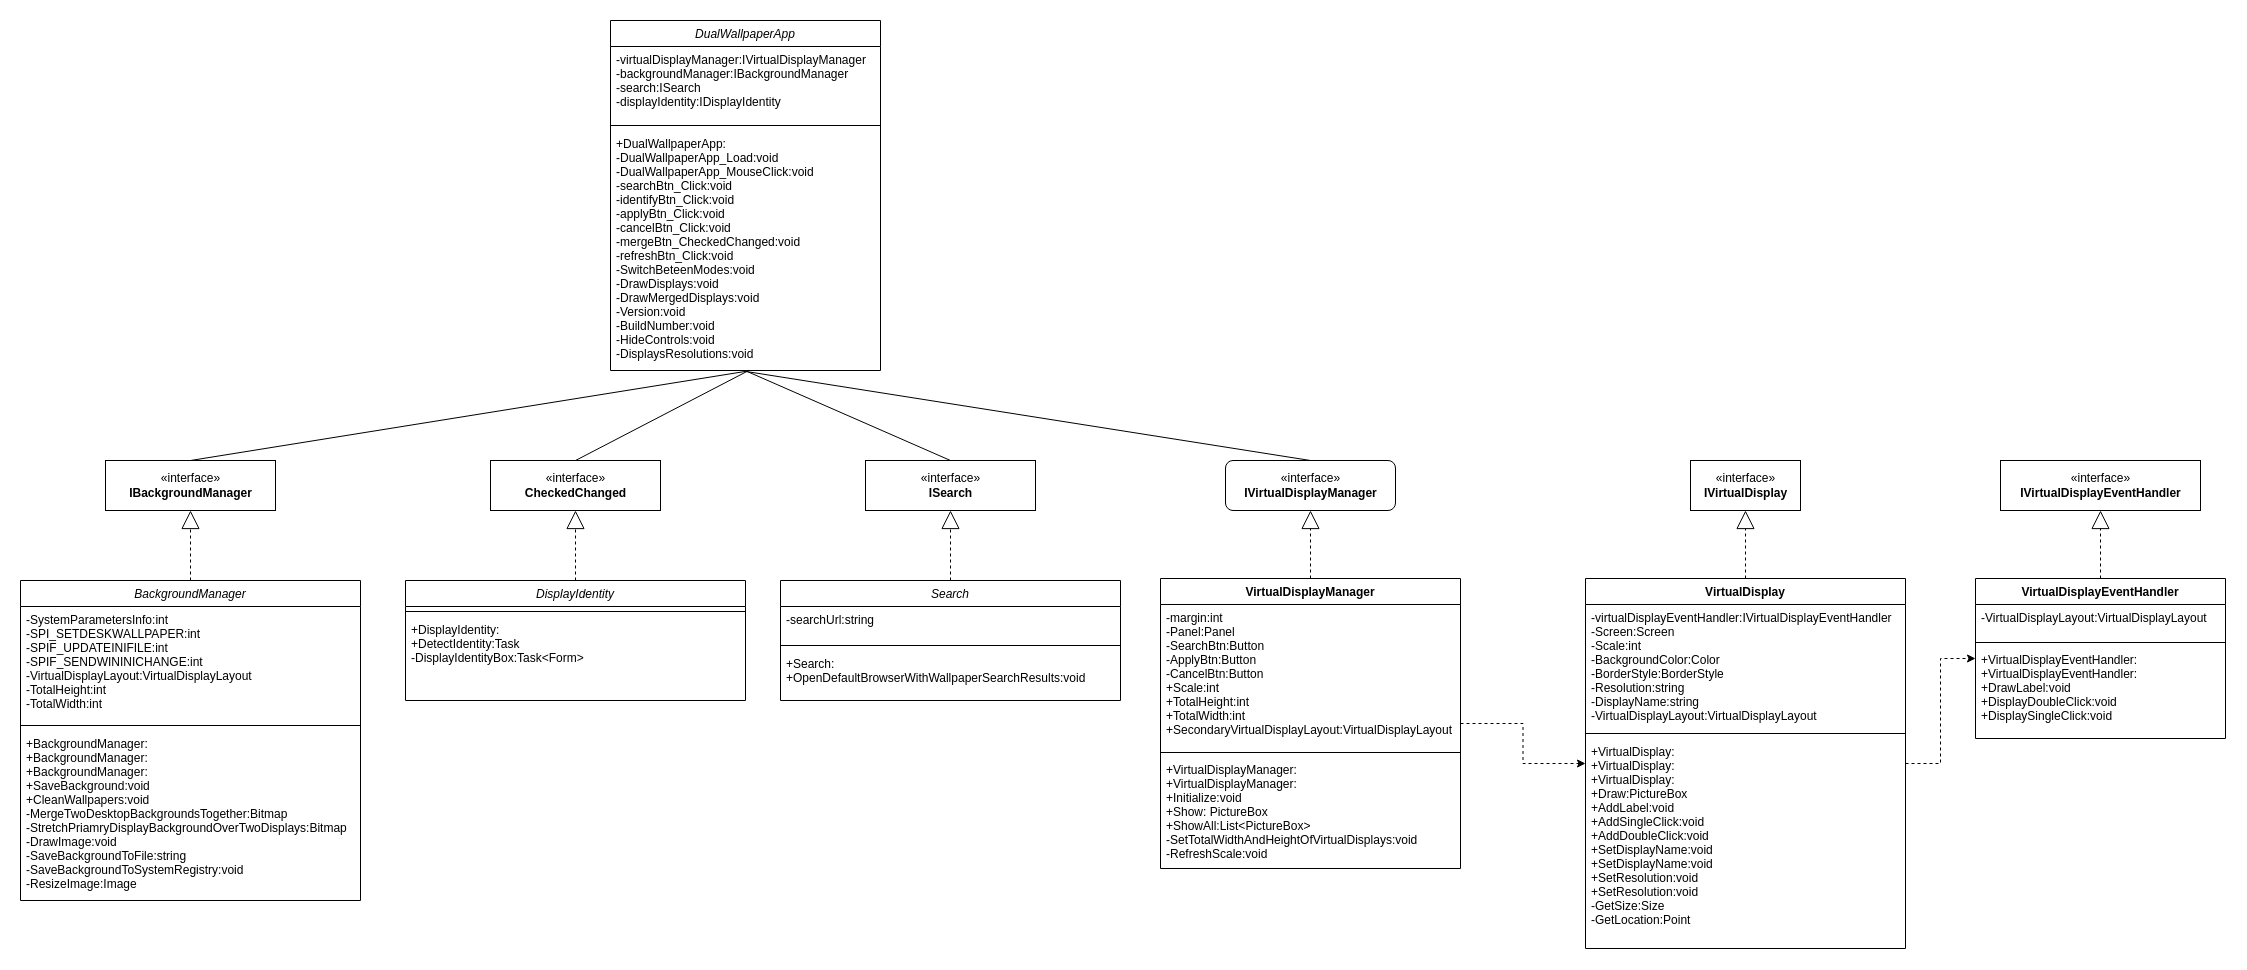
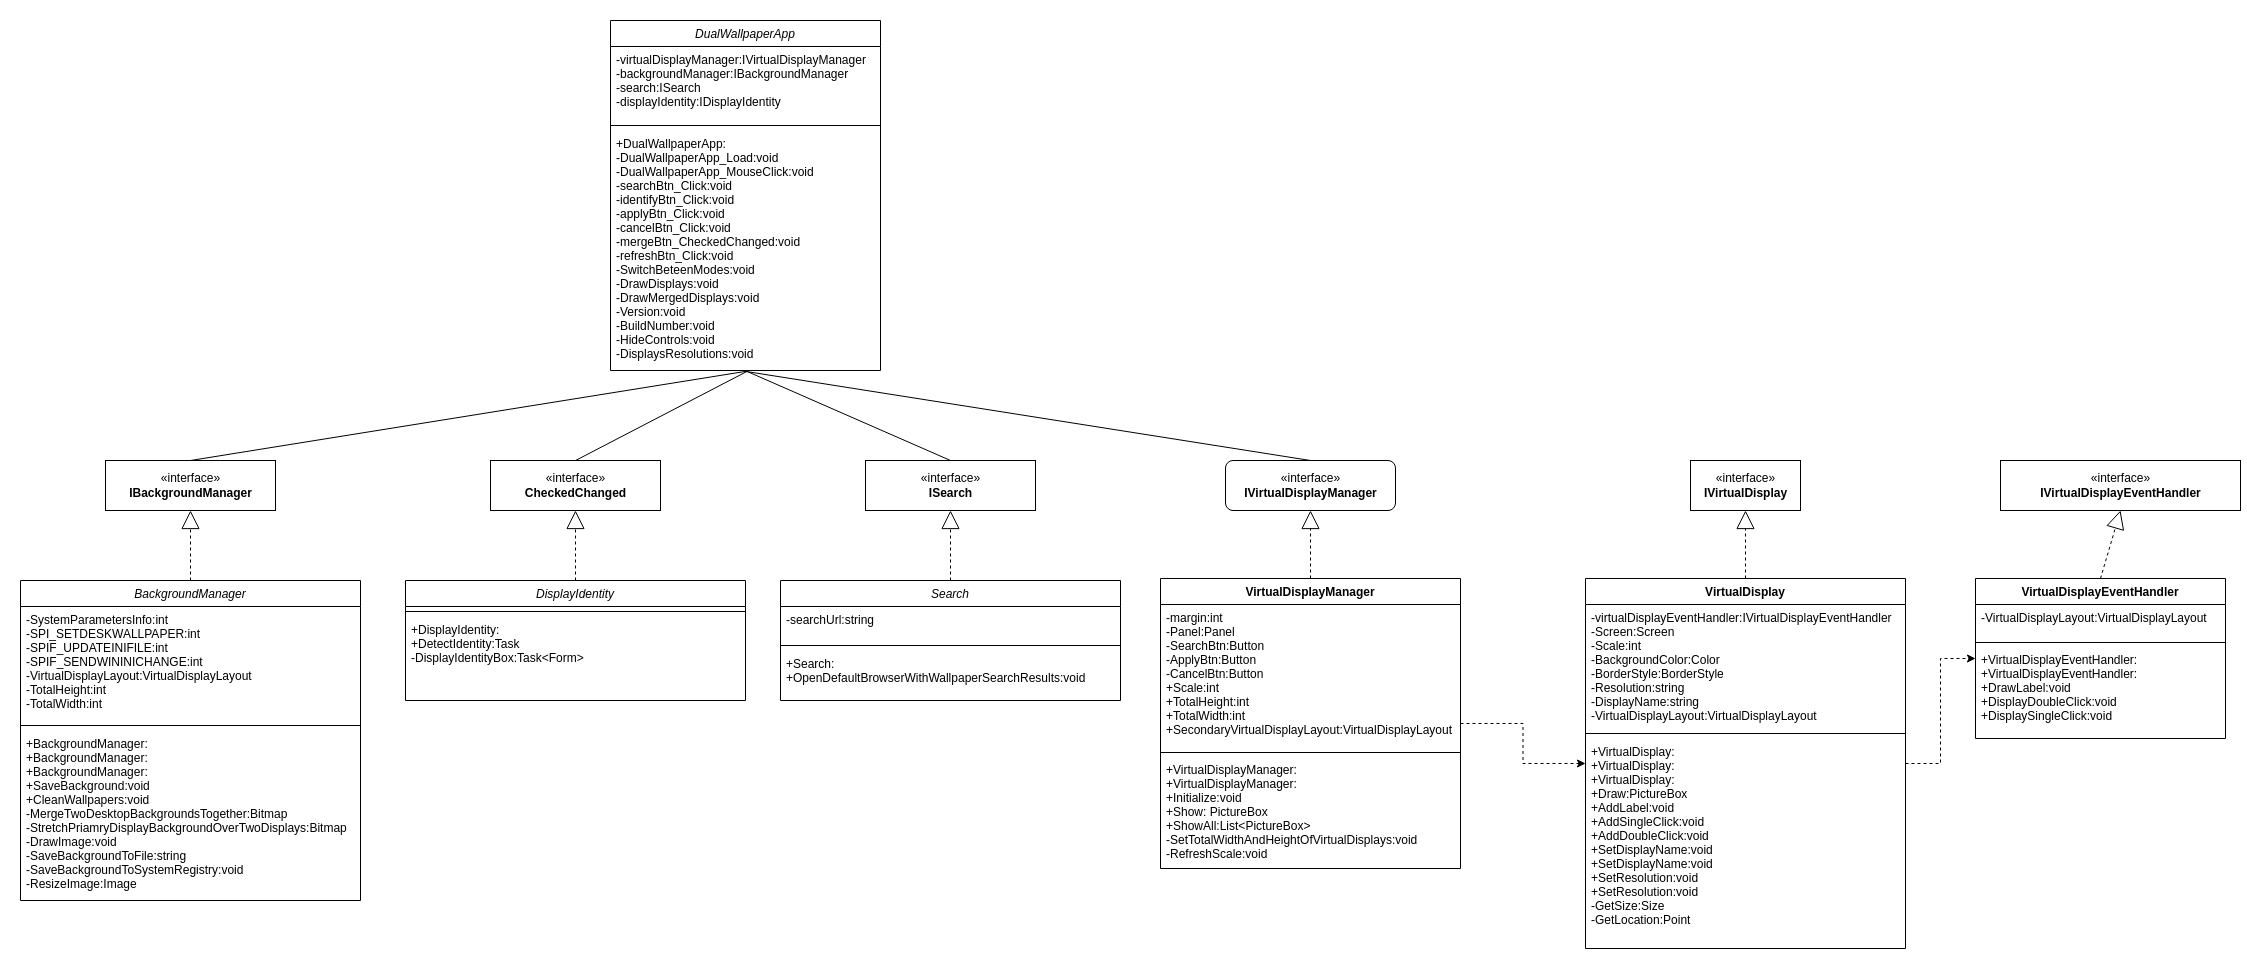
(2101, 486) -> (2121, 486)
